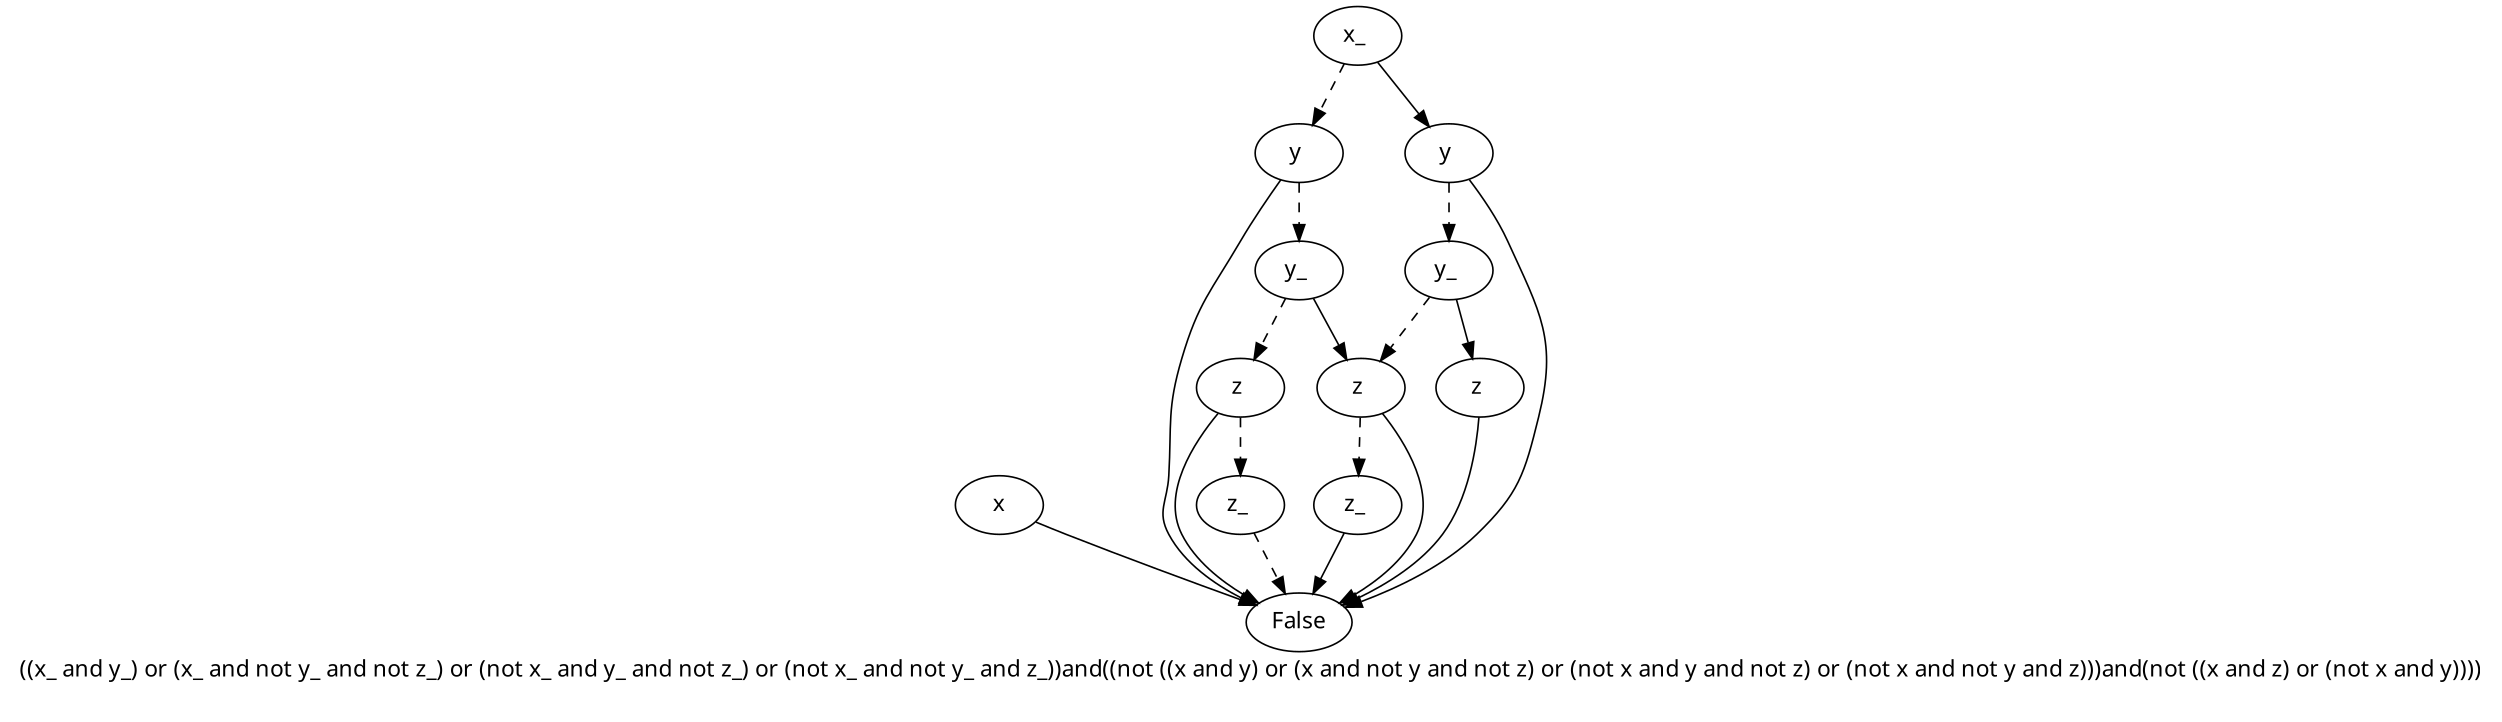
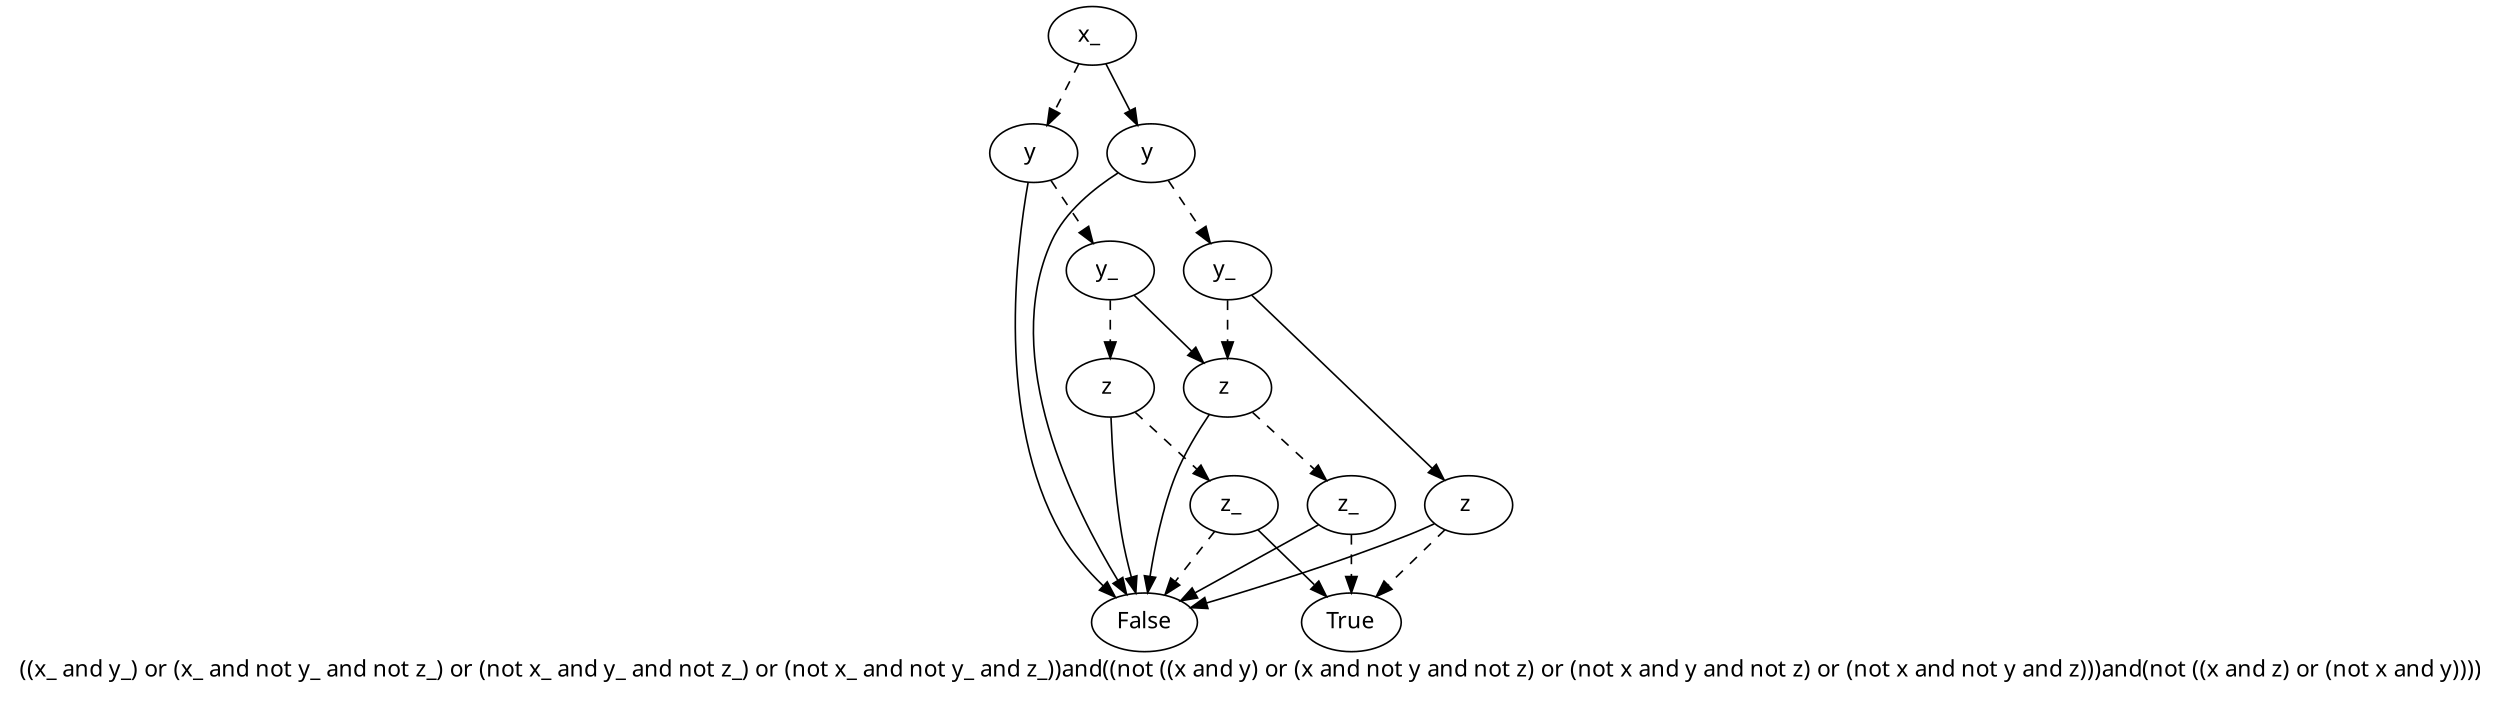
(999, 505) -> none
none -> (1351, 622)
